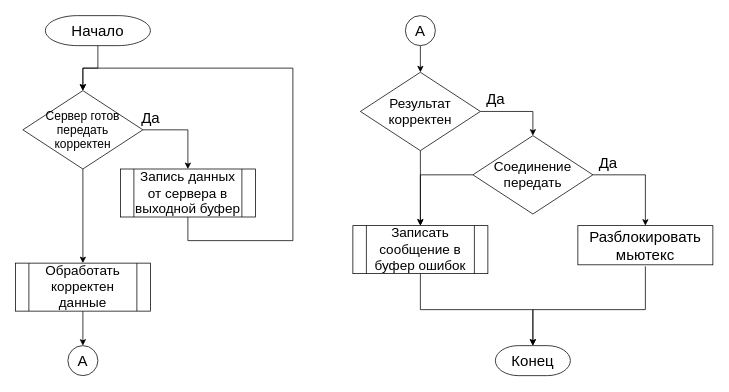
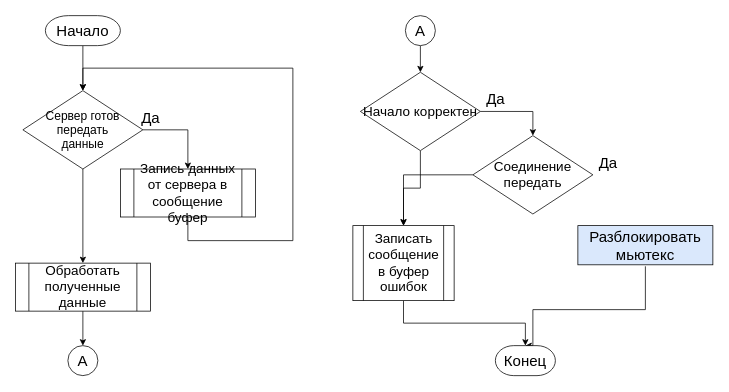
(98, 30) -> (83, 30)
(420, 111) -> (420, 111)
(83, 129) -> (83, 129)
(188, 193) -> (188, 193)
(645, 196) -> none
(645, 245) -> (645, 245)
(420, 249) -> (404, 263)
(83, 287) -> (83, 287)
(533, 360) -> (525, 360)
